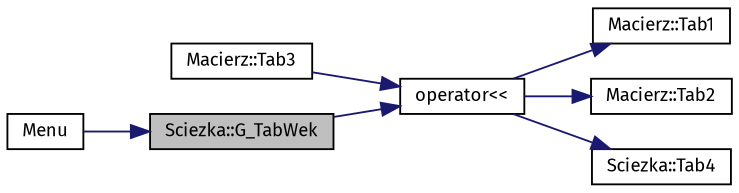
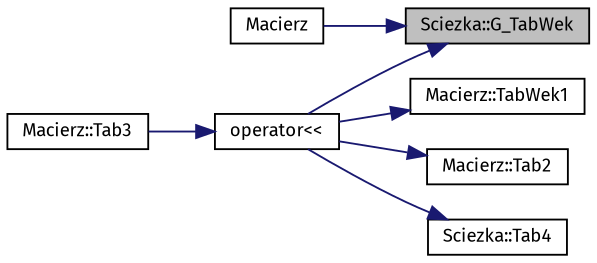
(661, 26) -> (497, 96)
(358, 113) -> (368, 80)
(45, 132) -> (277, 26)
